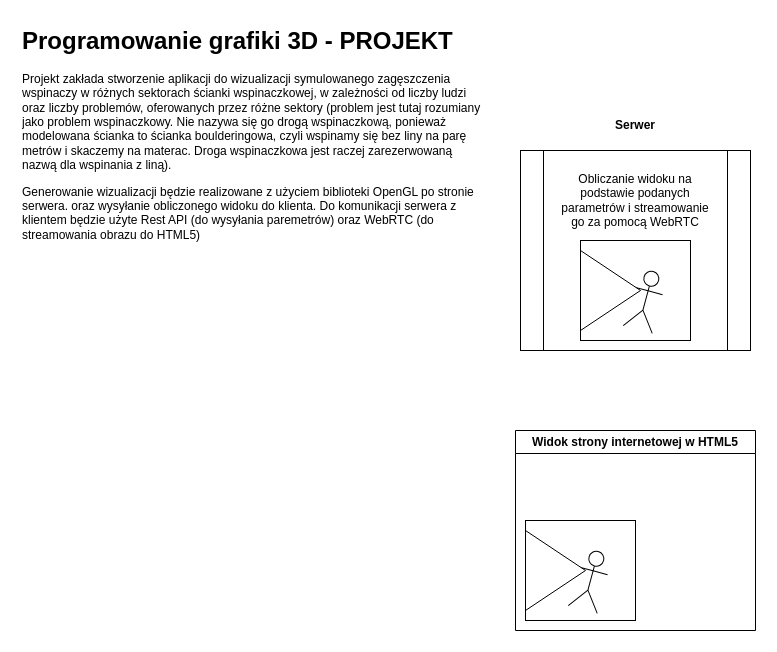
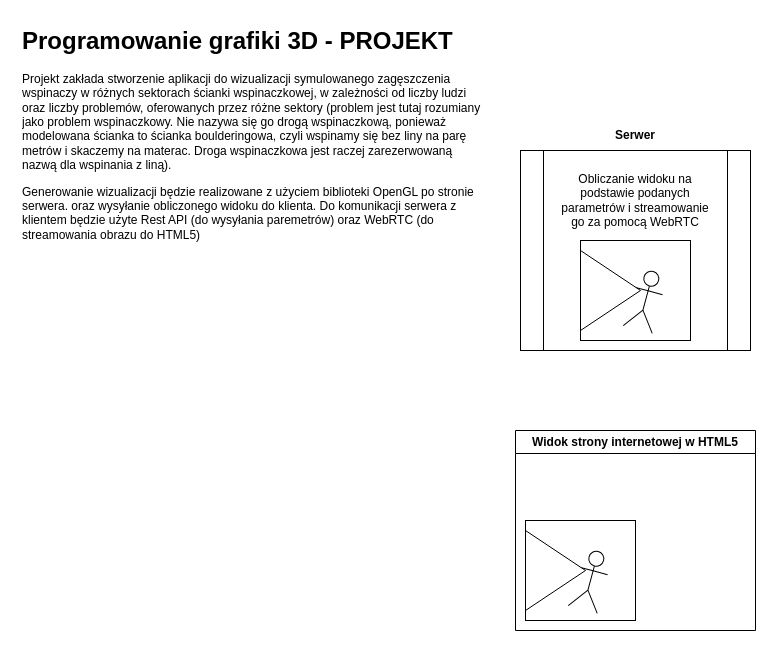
(636, 126) -> (636, 136)
